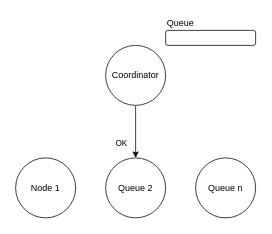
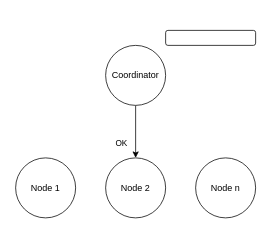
(180, 23) -> none
(135, 188) -> (135, 188)
(225, 188) -> (225, 188)
